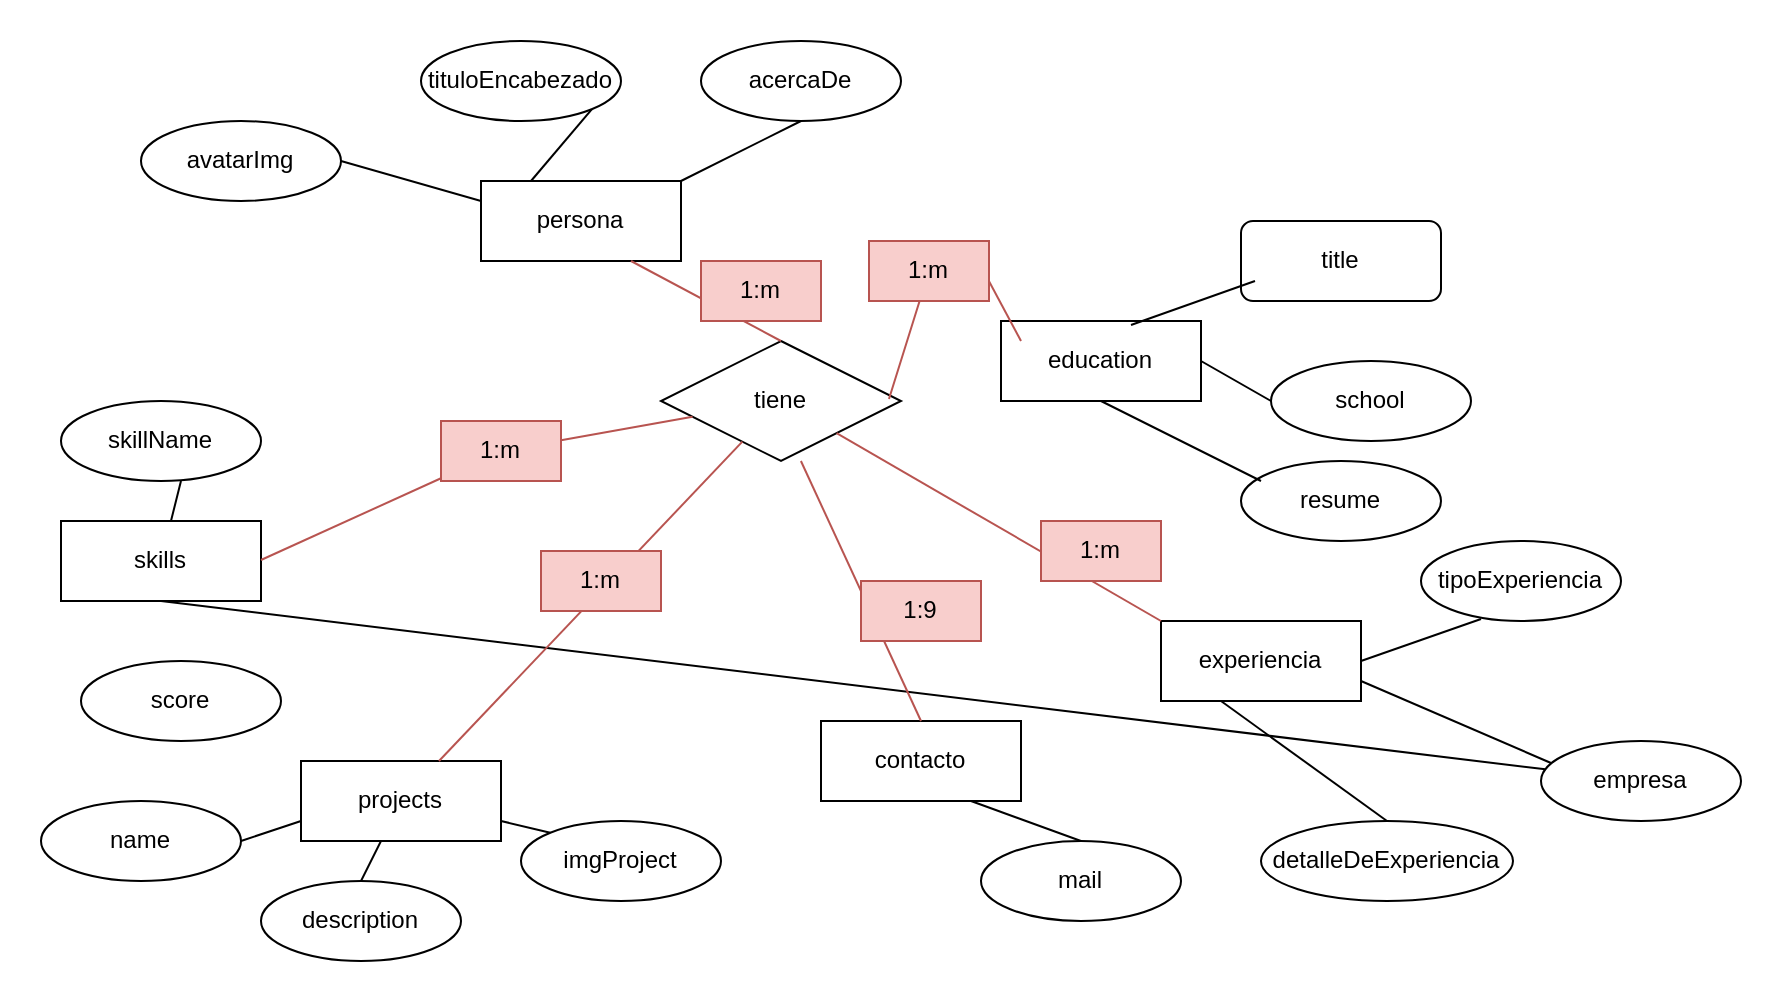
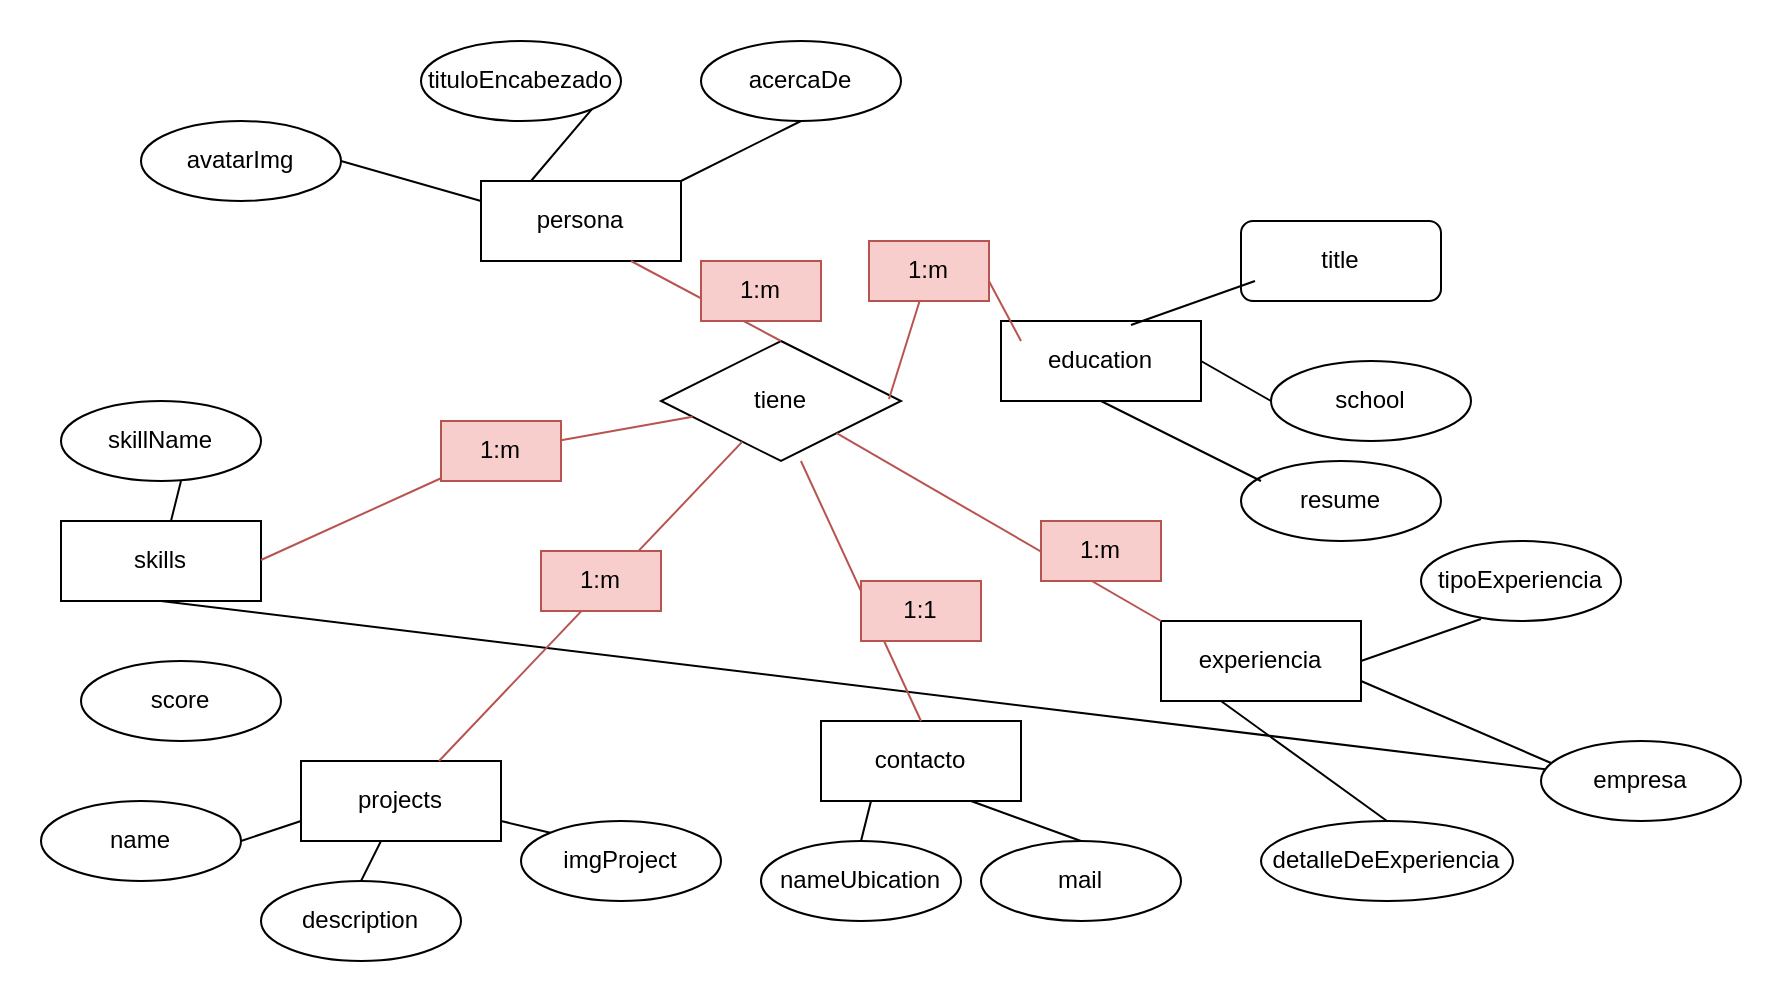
(921, 611) -> (921, 611)
none -> (866, 821)
none -> (861, 881)
